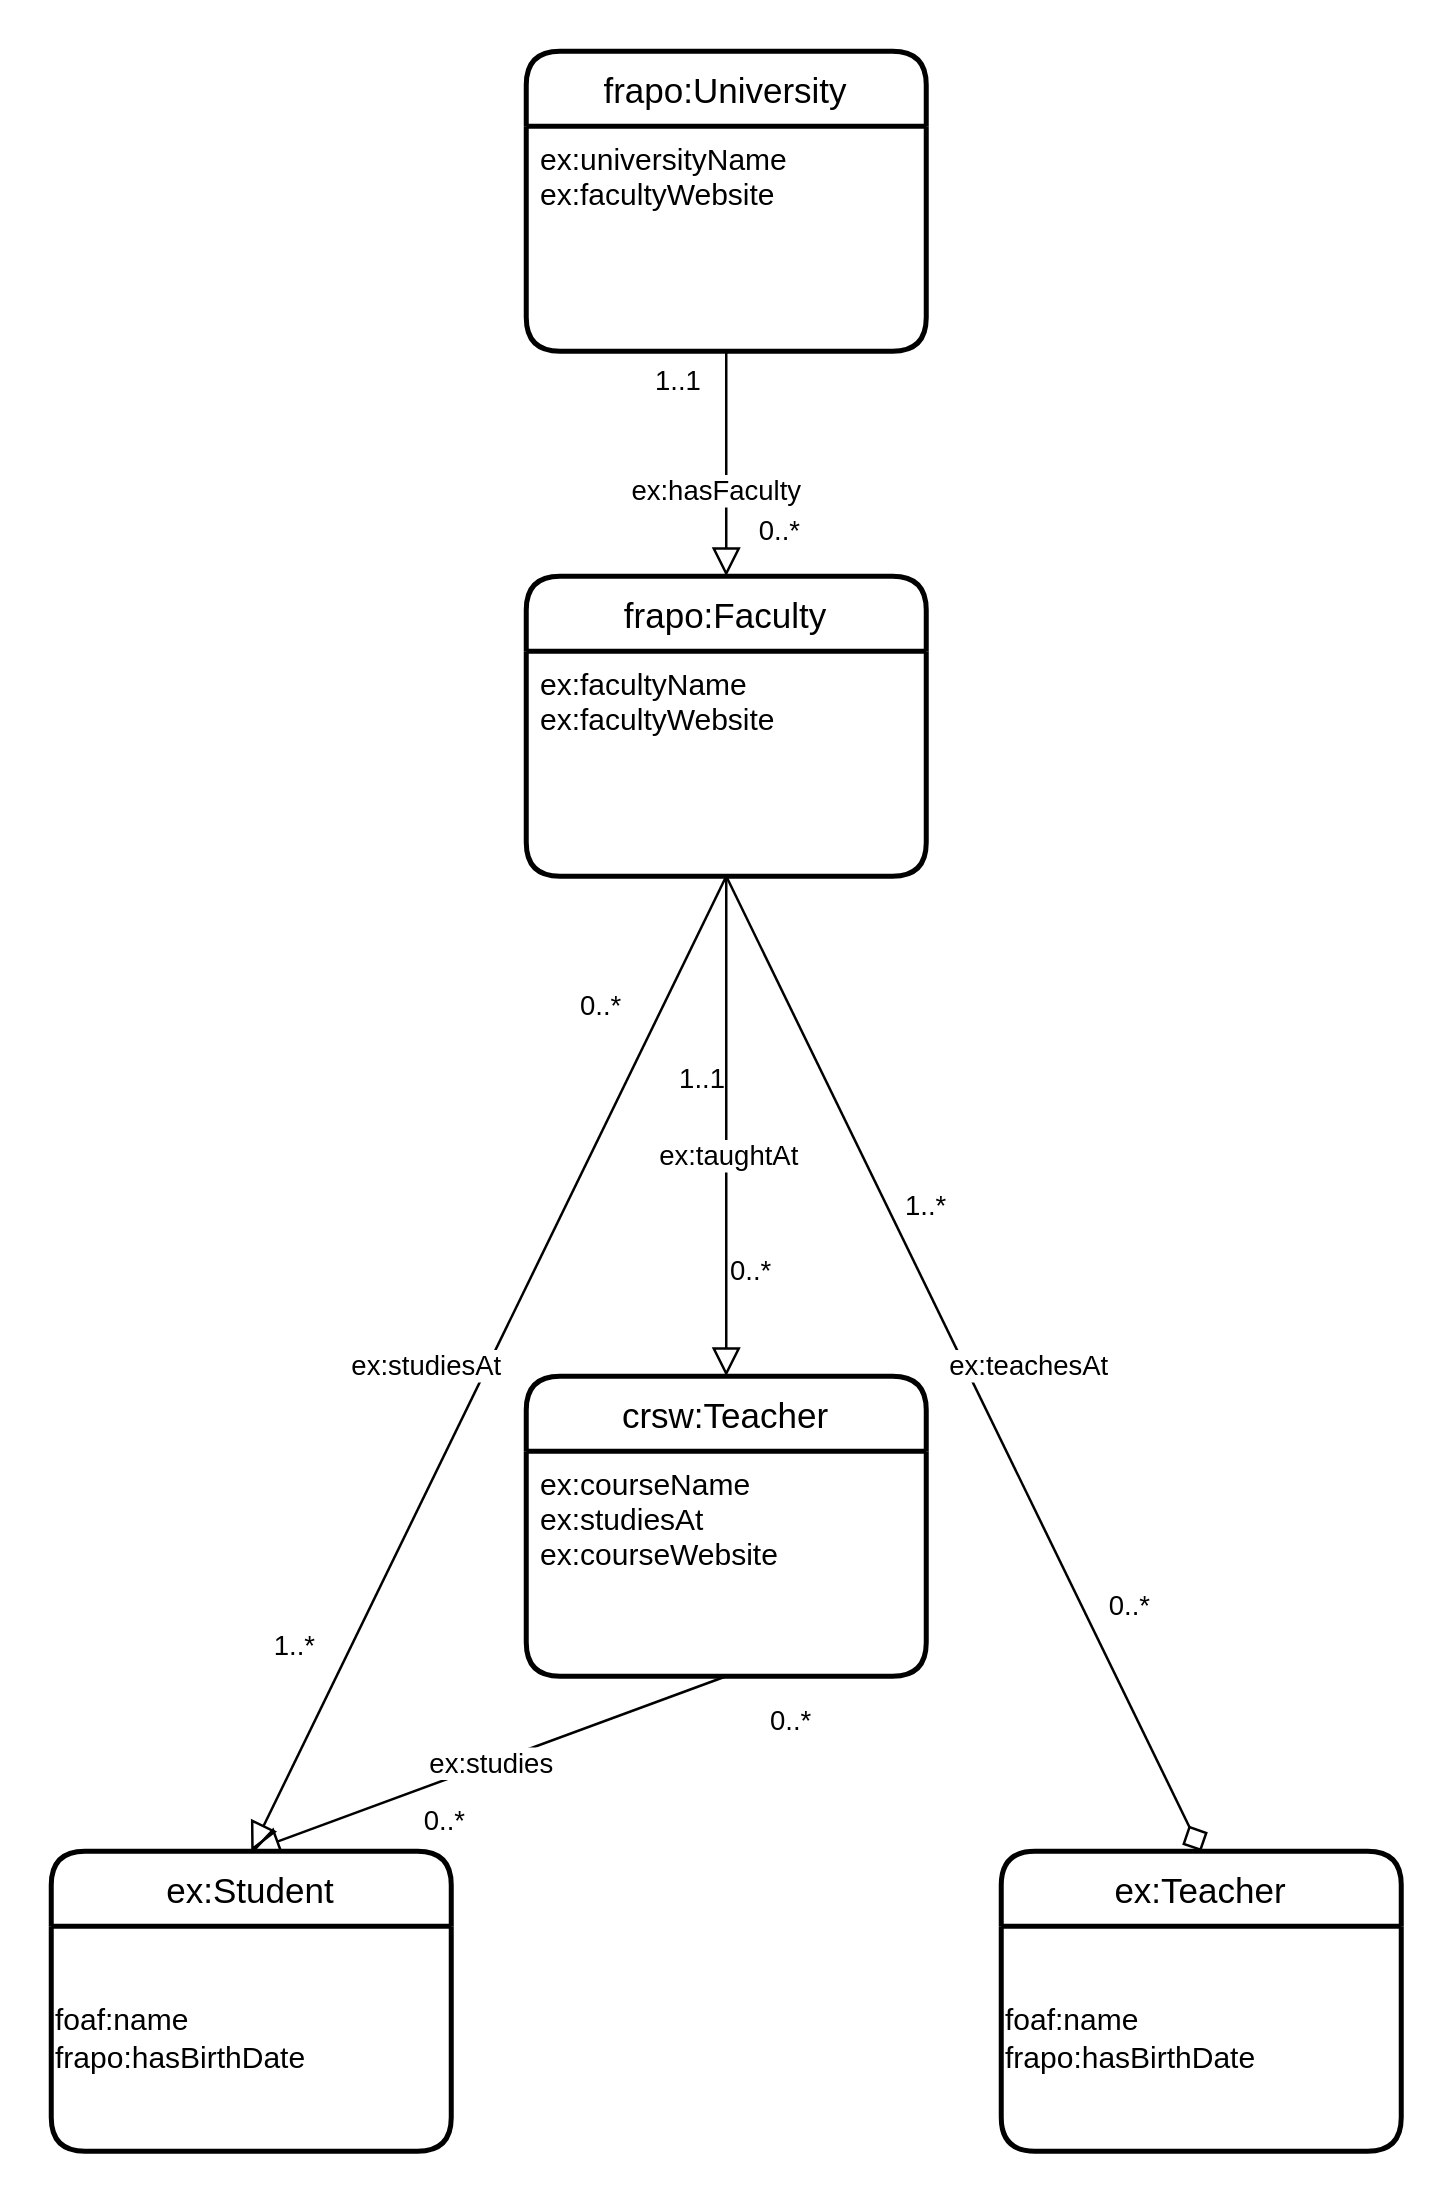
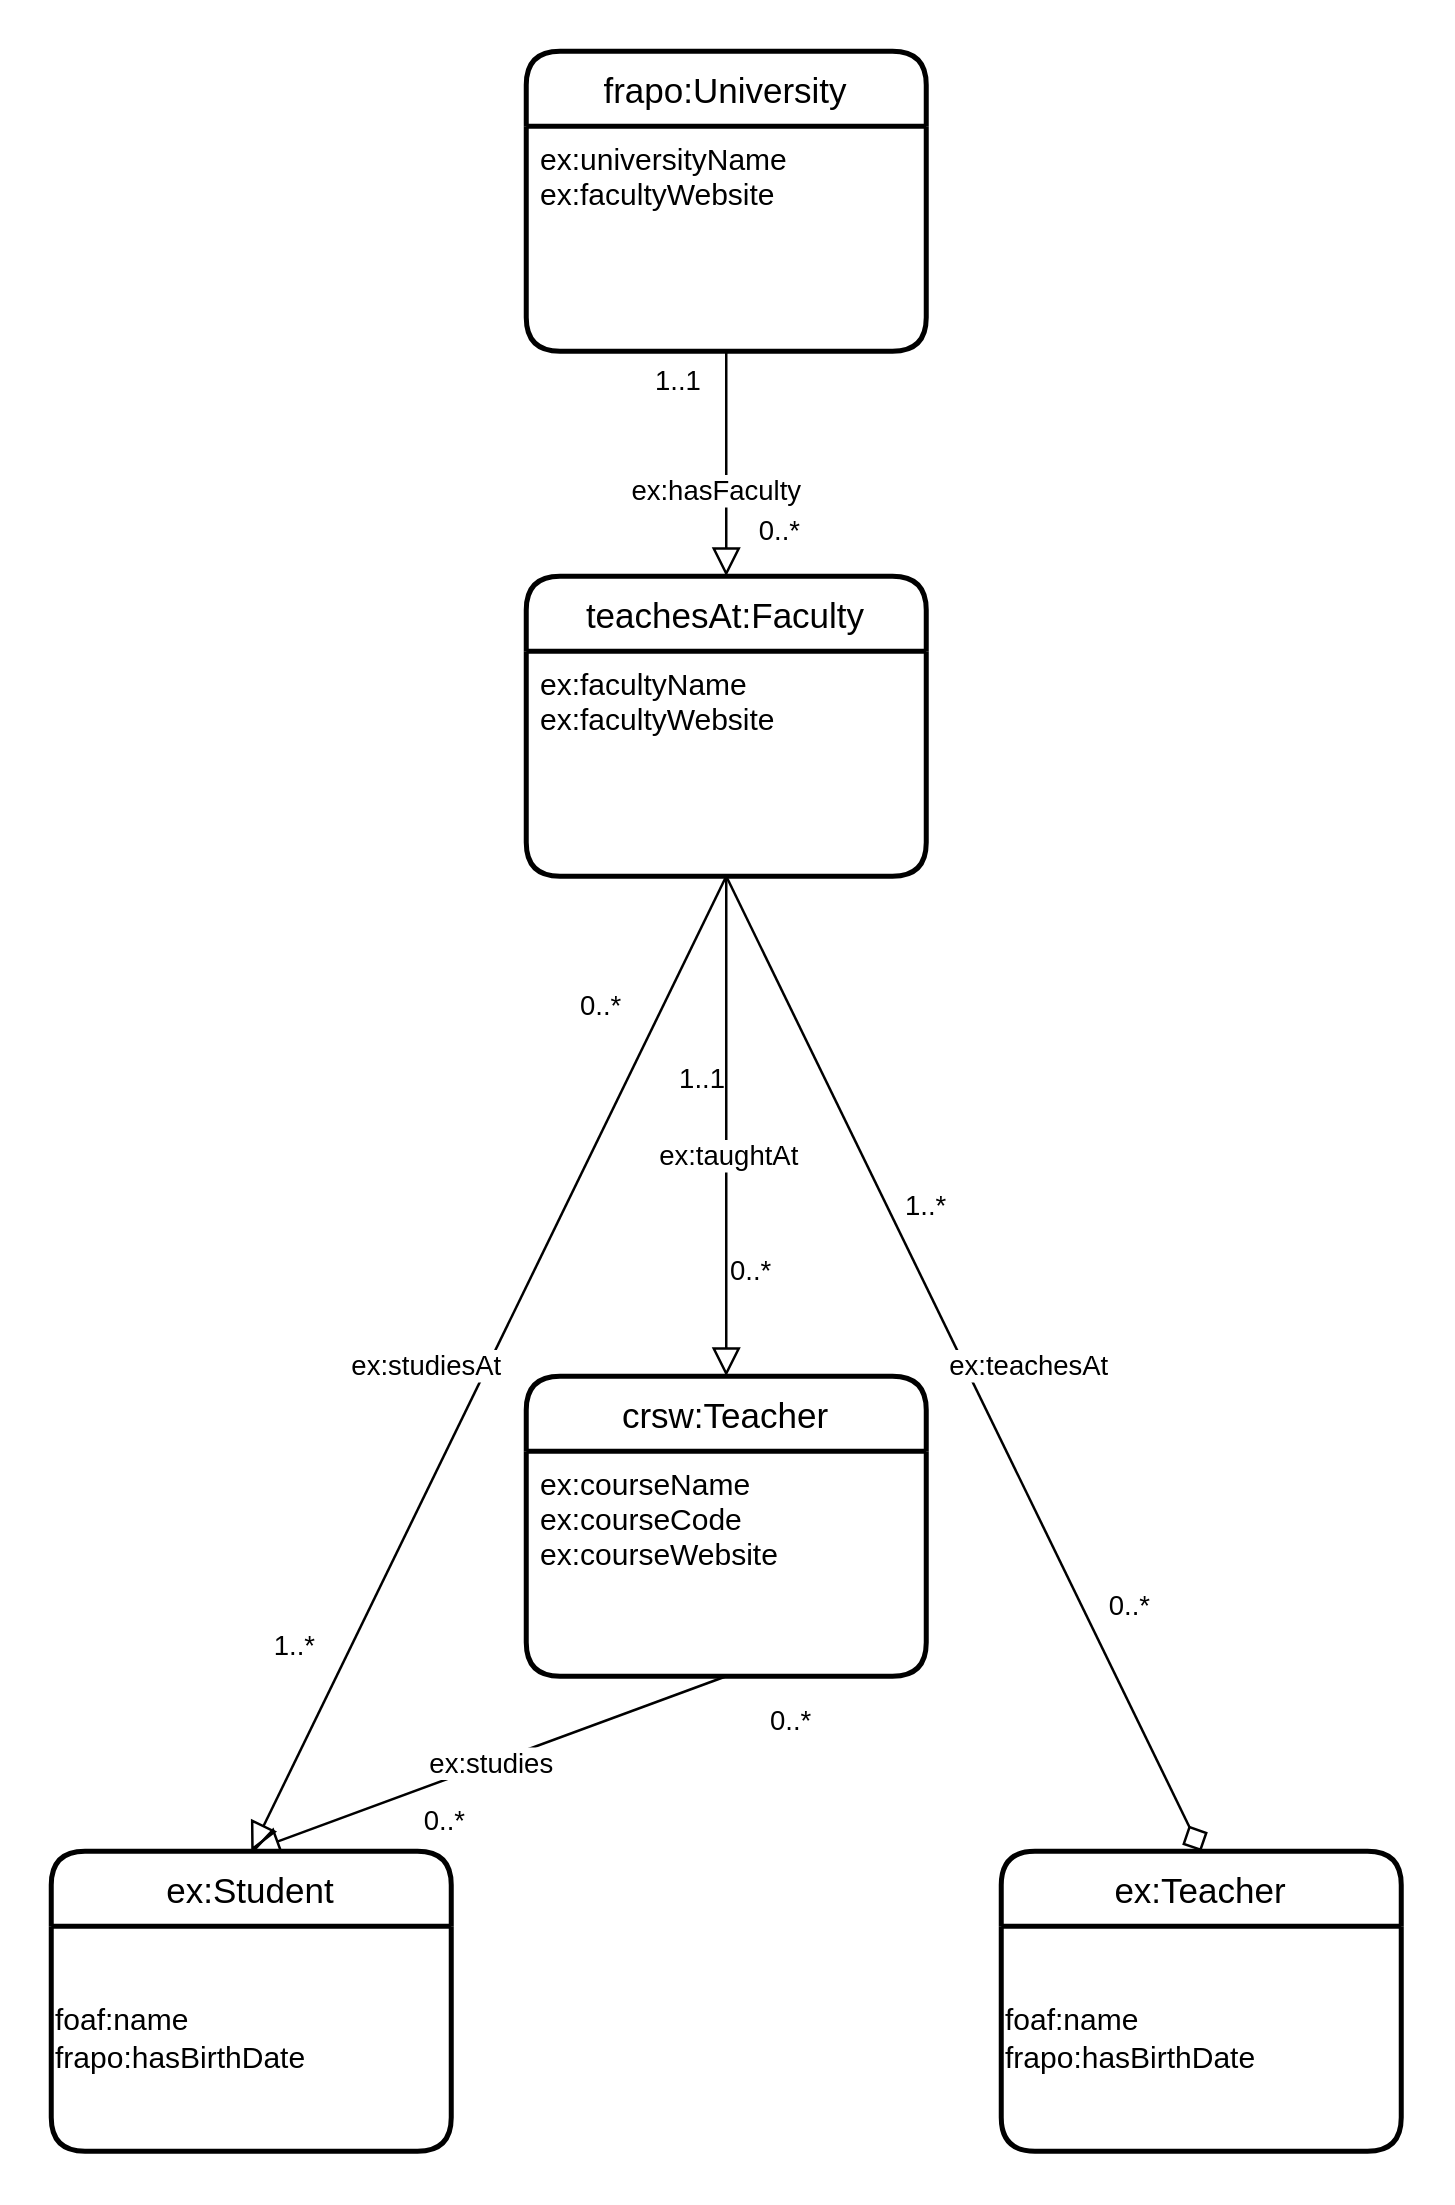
(725, 616) -> (725, 616)
(645, 1485) -> (645, 1485)
